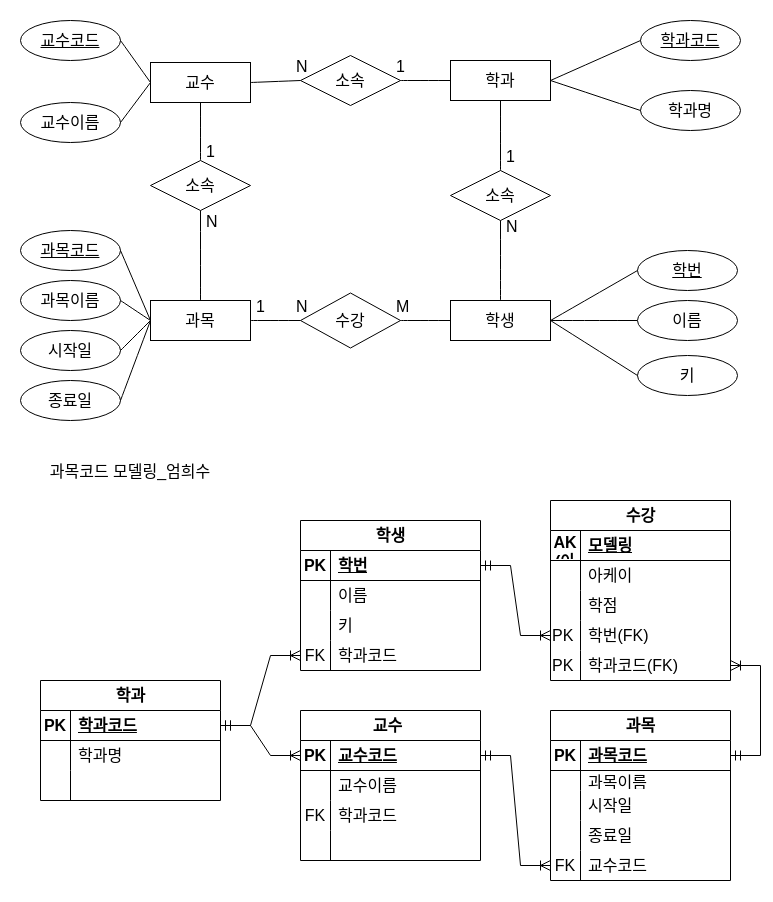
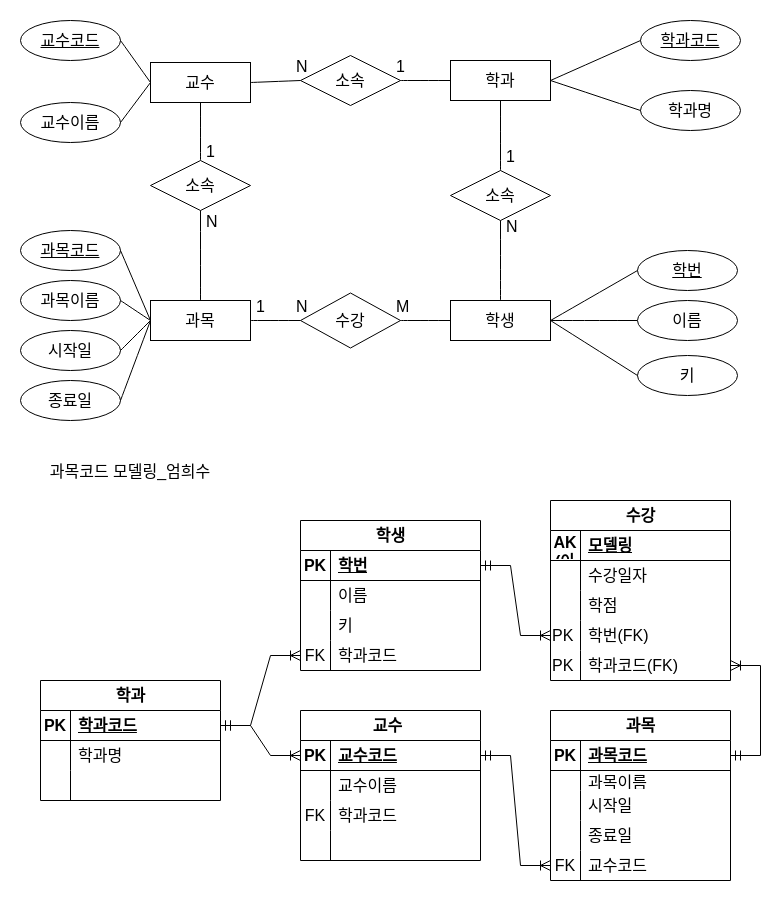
(613, 576) -> (621, 576)
